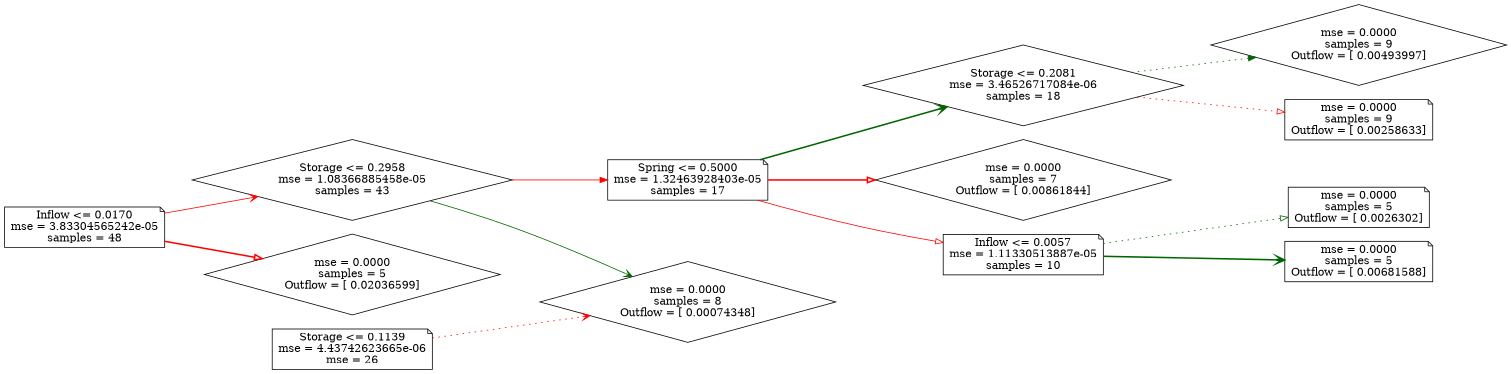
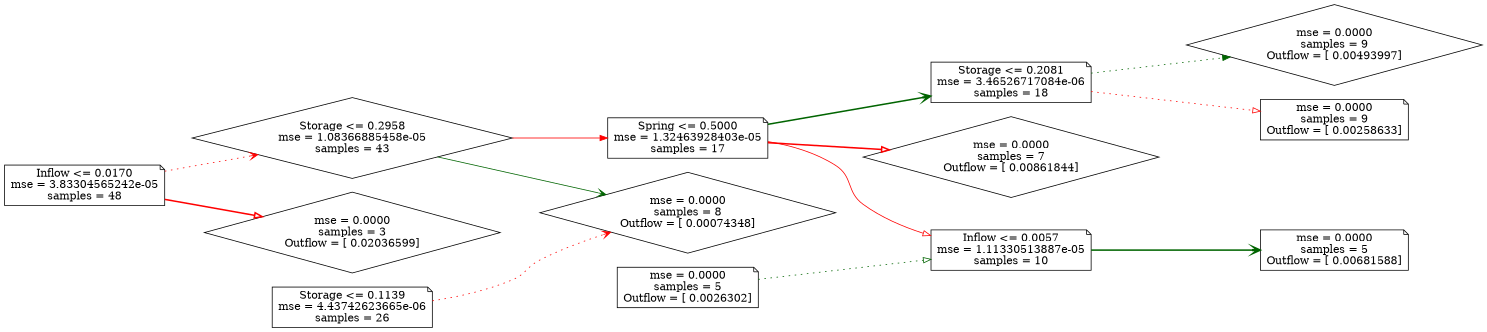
(1023, 85) -> (1011, 82)
(208, 206) -> (208, 164)
(1192, 231) -> (841, 270)
(352, 274) -> (352, 233)
(352, 349) -> (352, 307)
